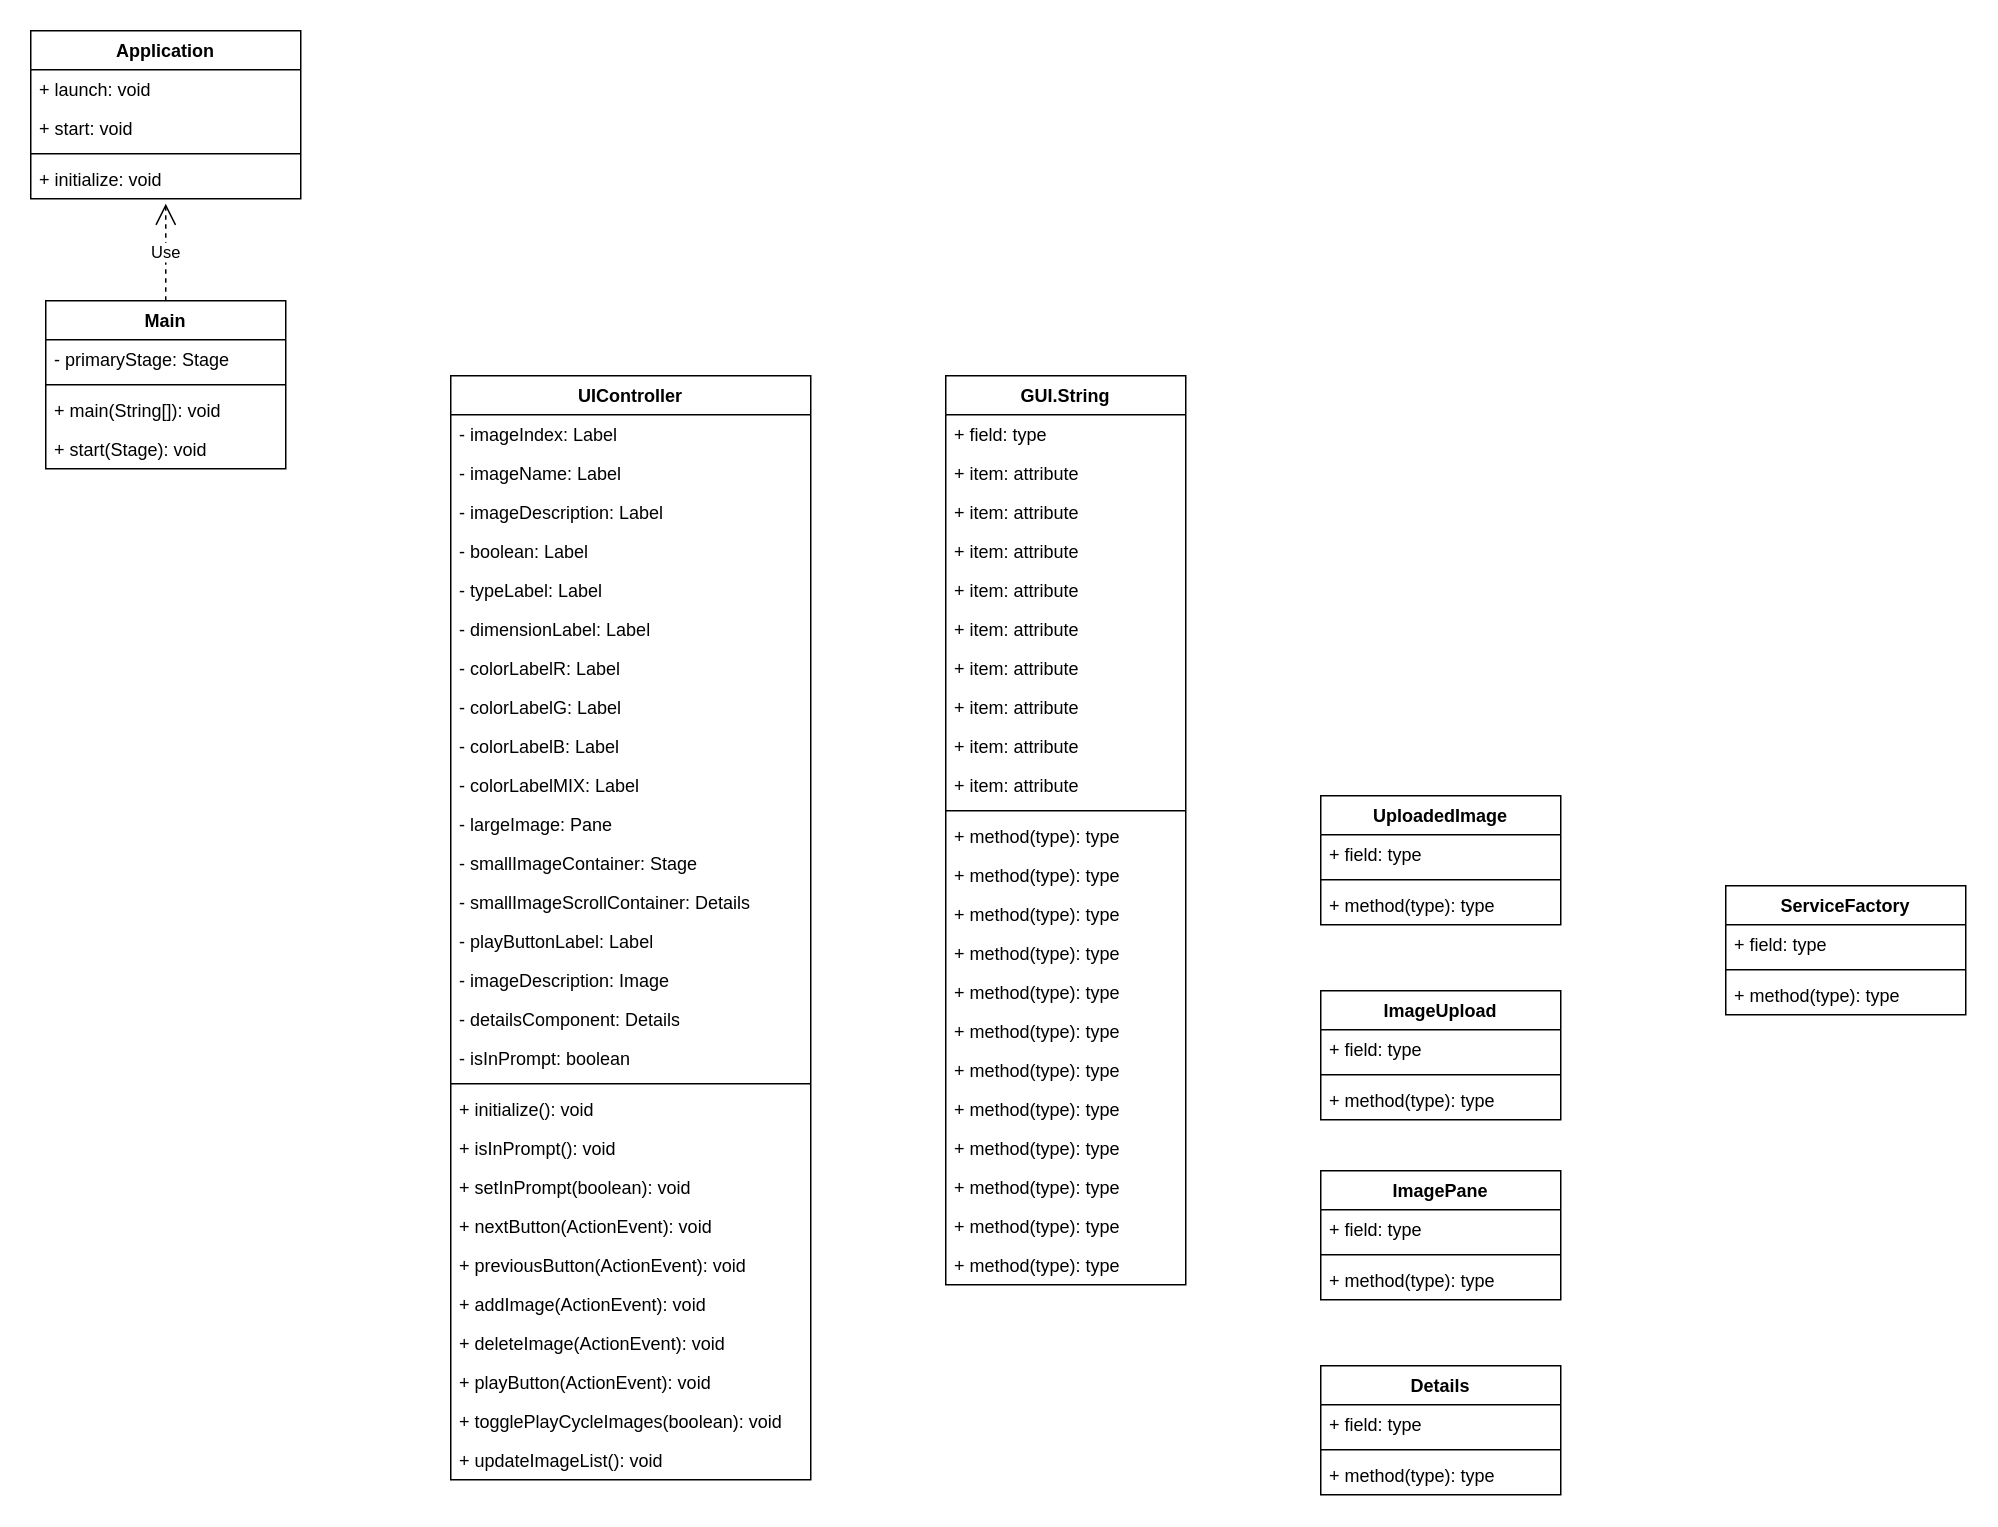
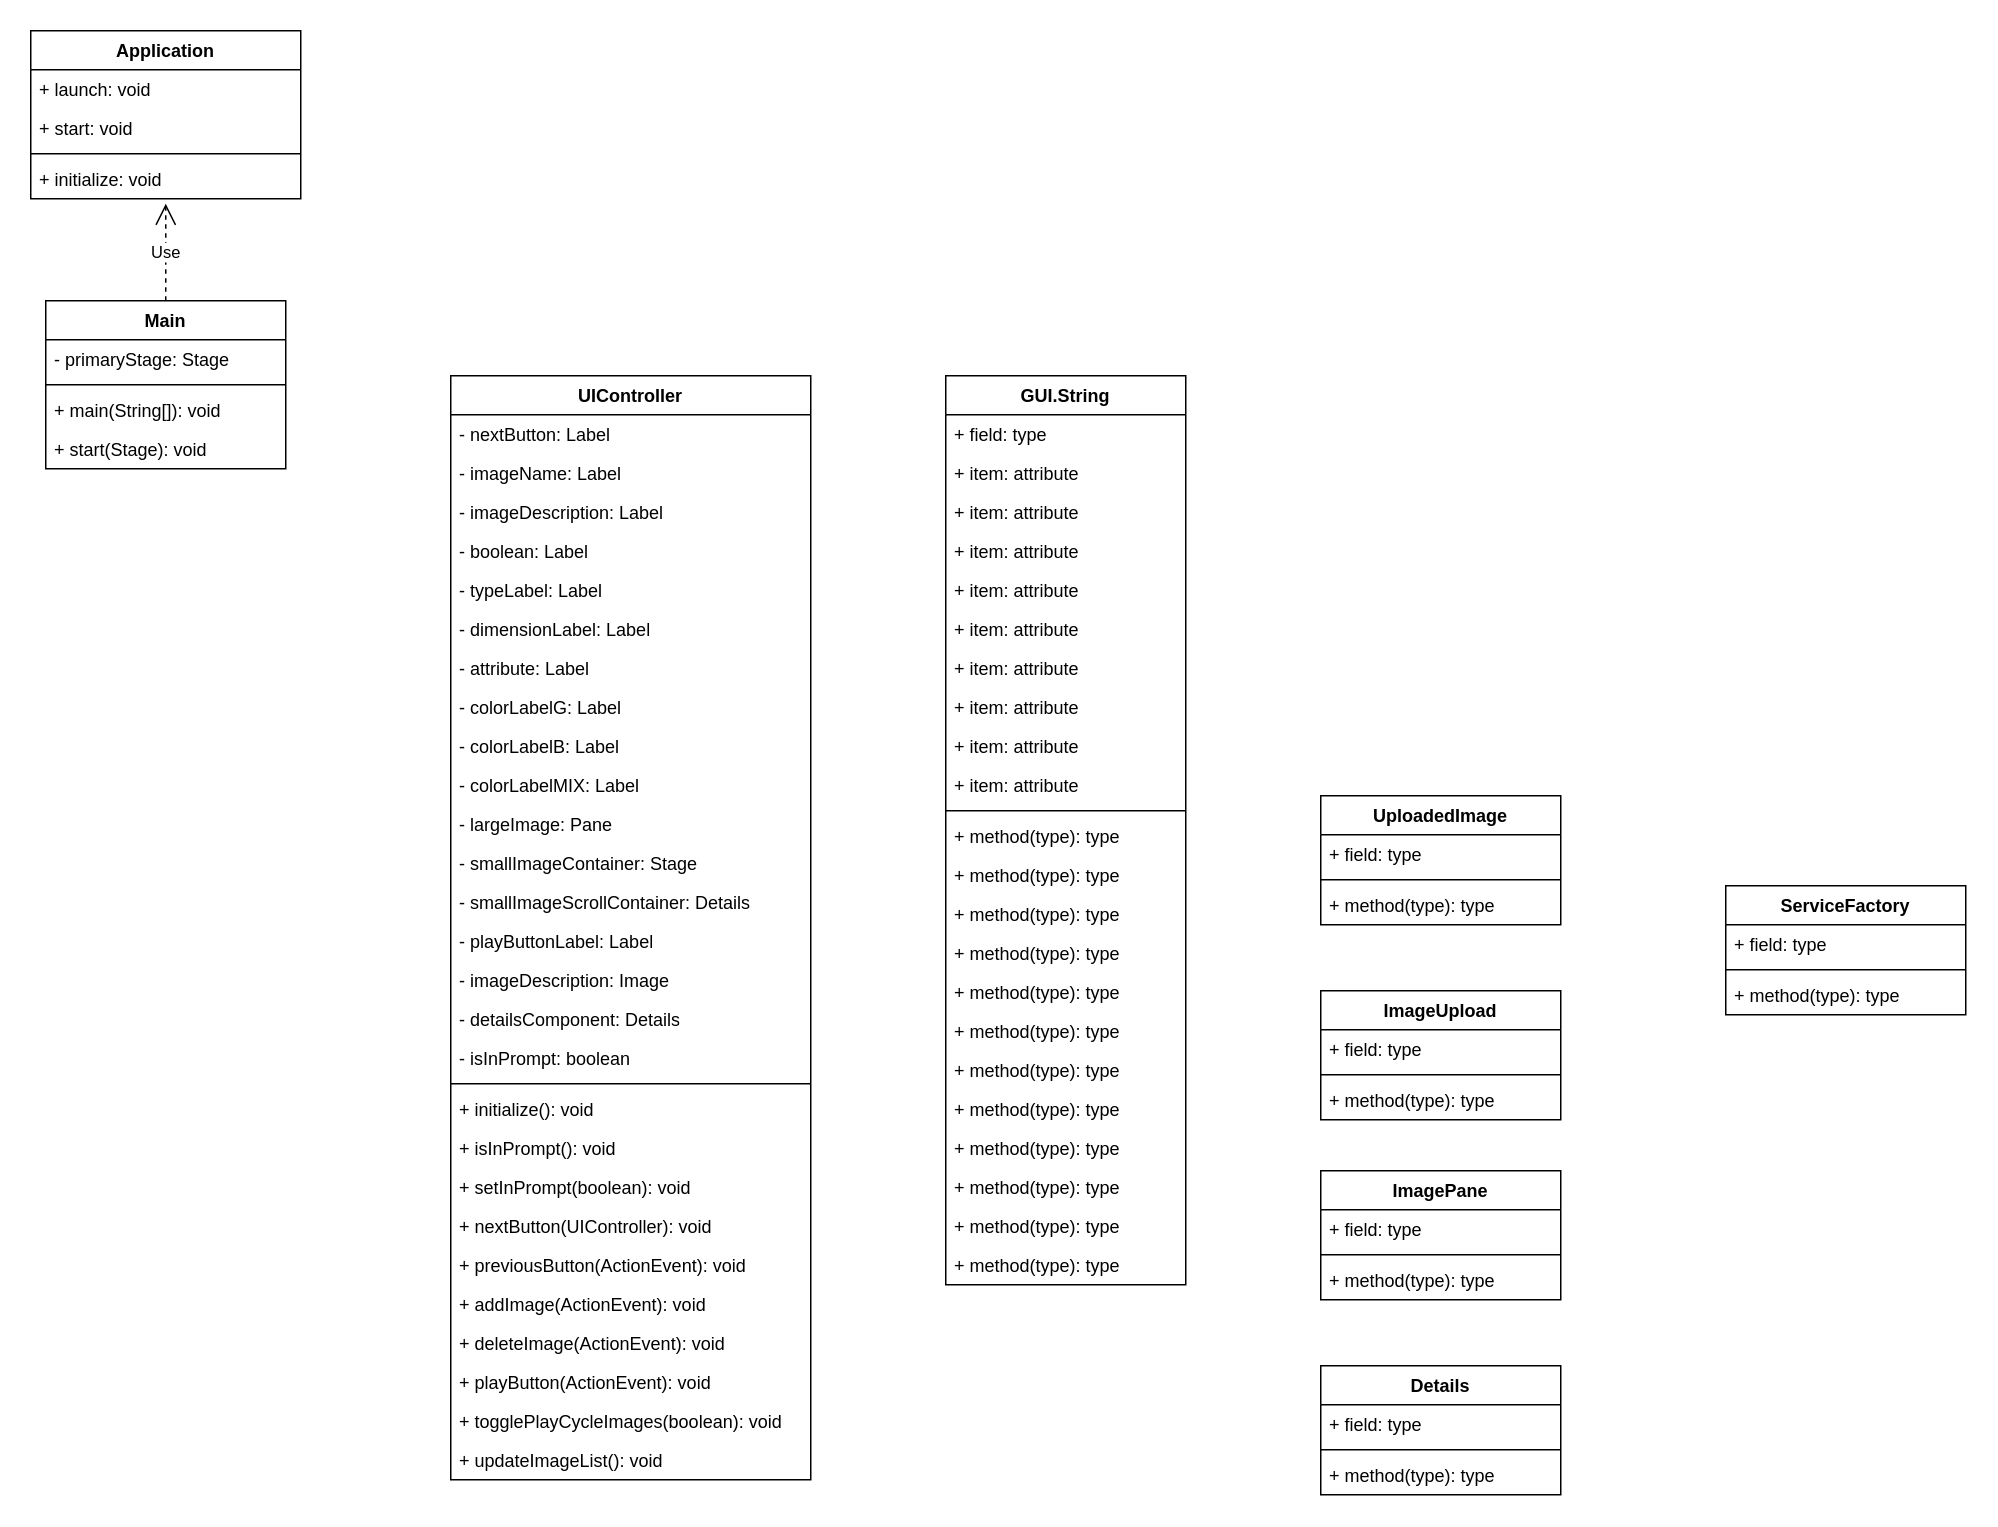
(544, 436) -> (546, 436)
(549, 670) -> (541, 670)
(607, 1228) -> (609, 1228)
